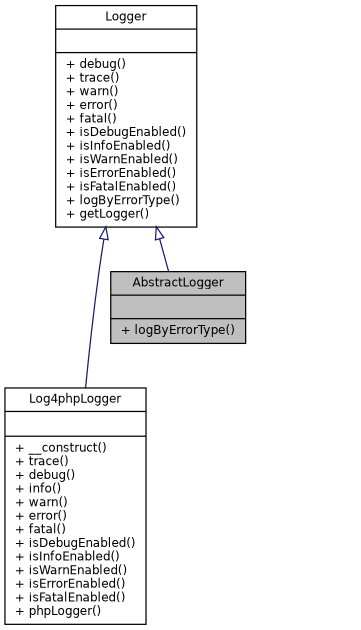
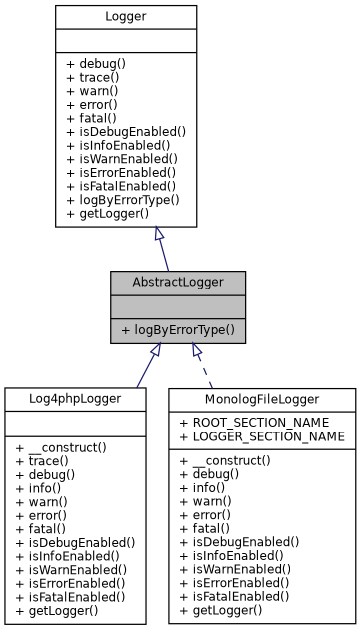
(94, 314) -> (146, 371)
none -> (262, 506)
(58, 611) -> (57, 611)
